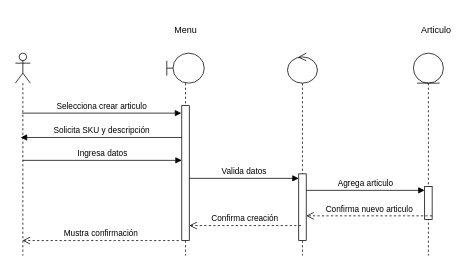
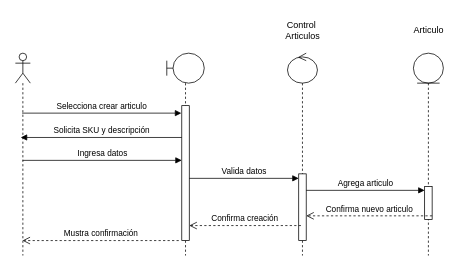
(186, 30) -> none
none -> (303, 30)
(436, 30) -> (429, 30)
